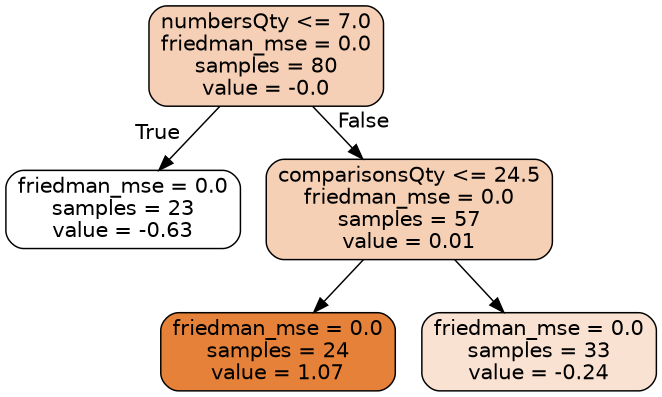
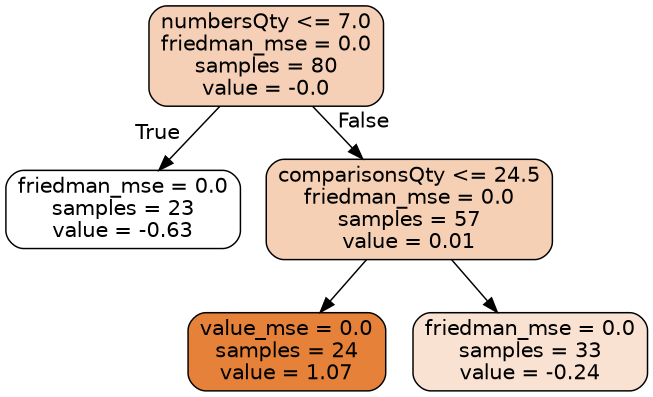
(278, 352) -> (287, 352)
